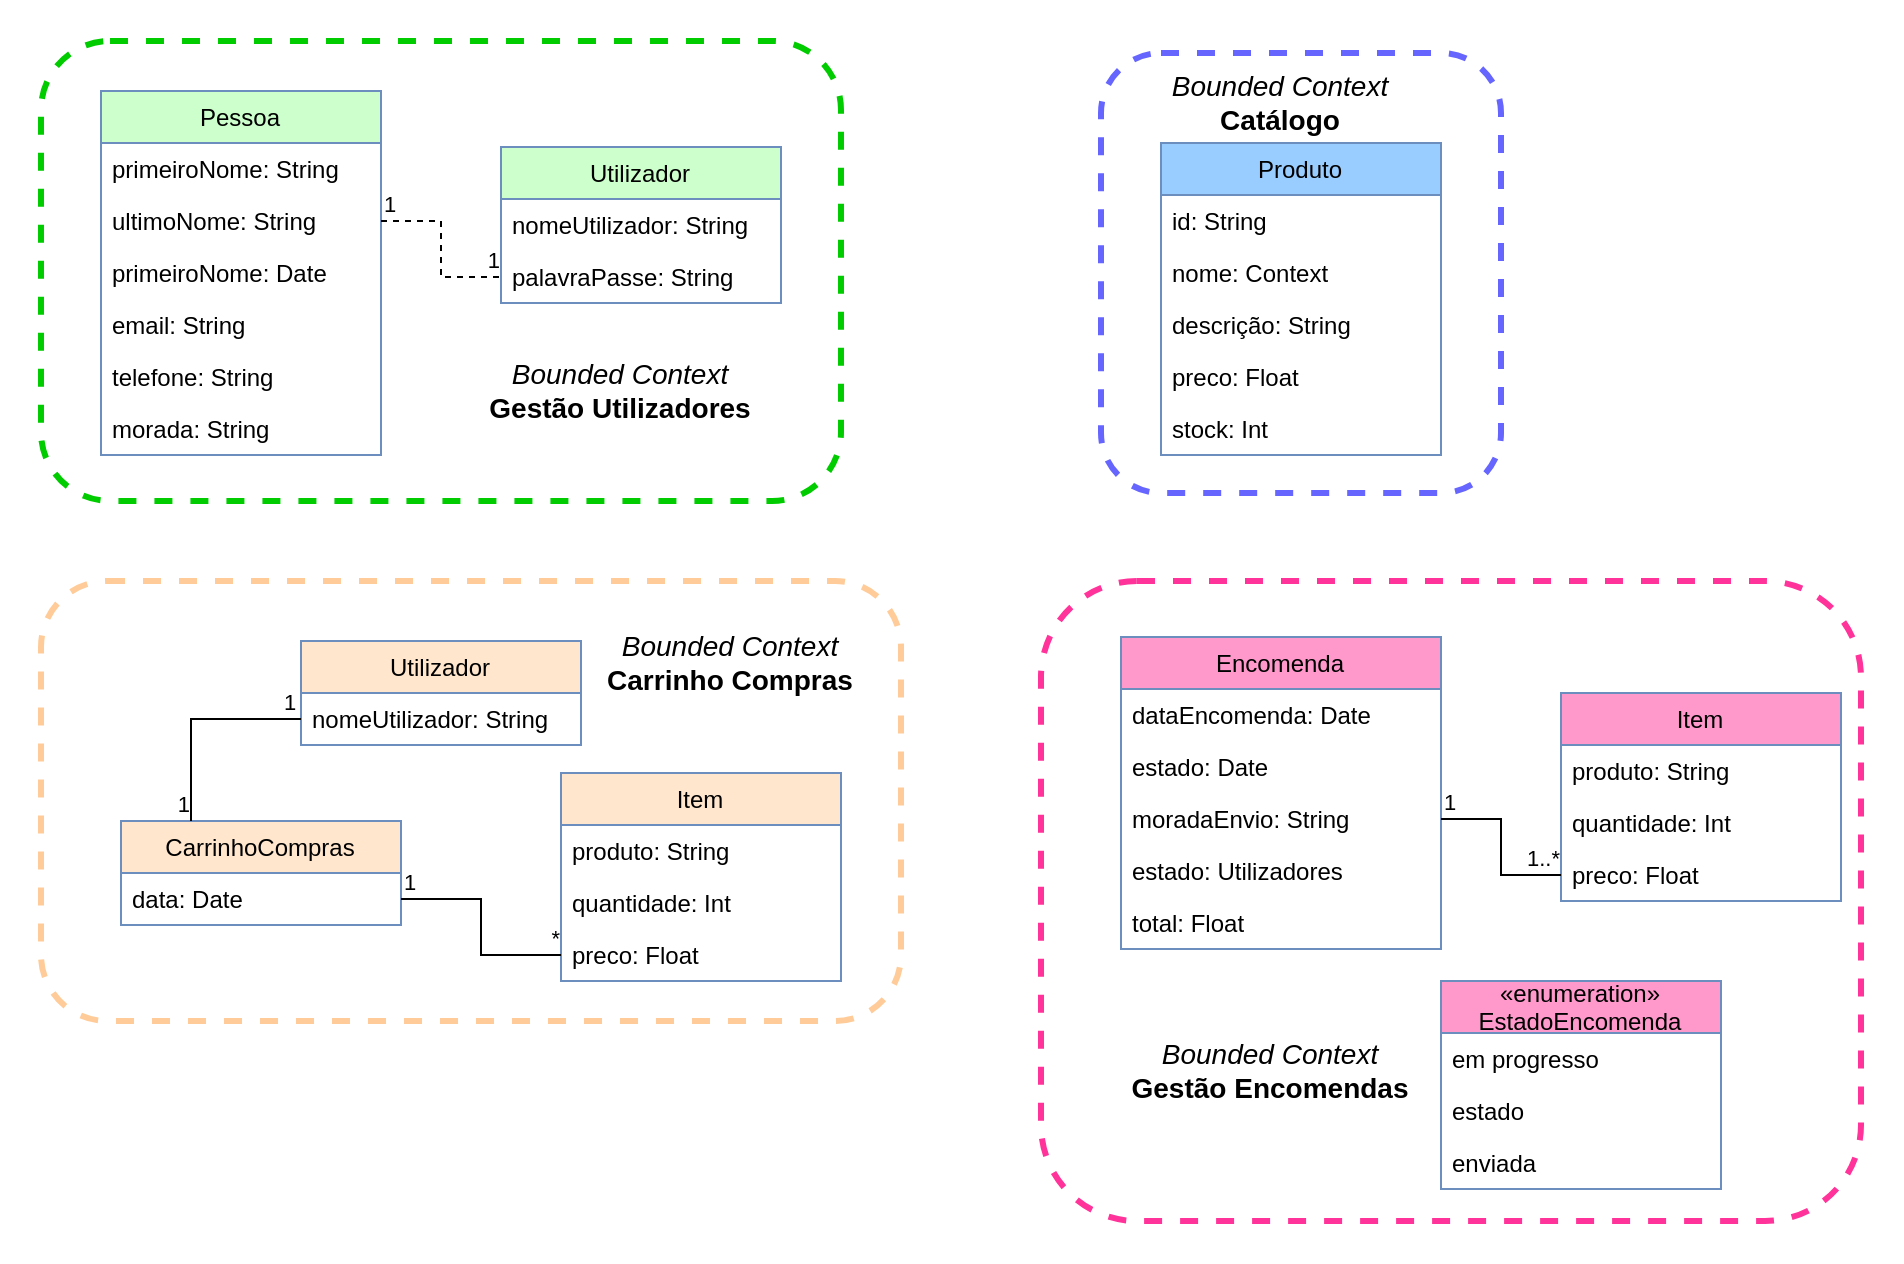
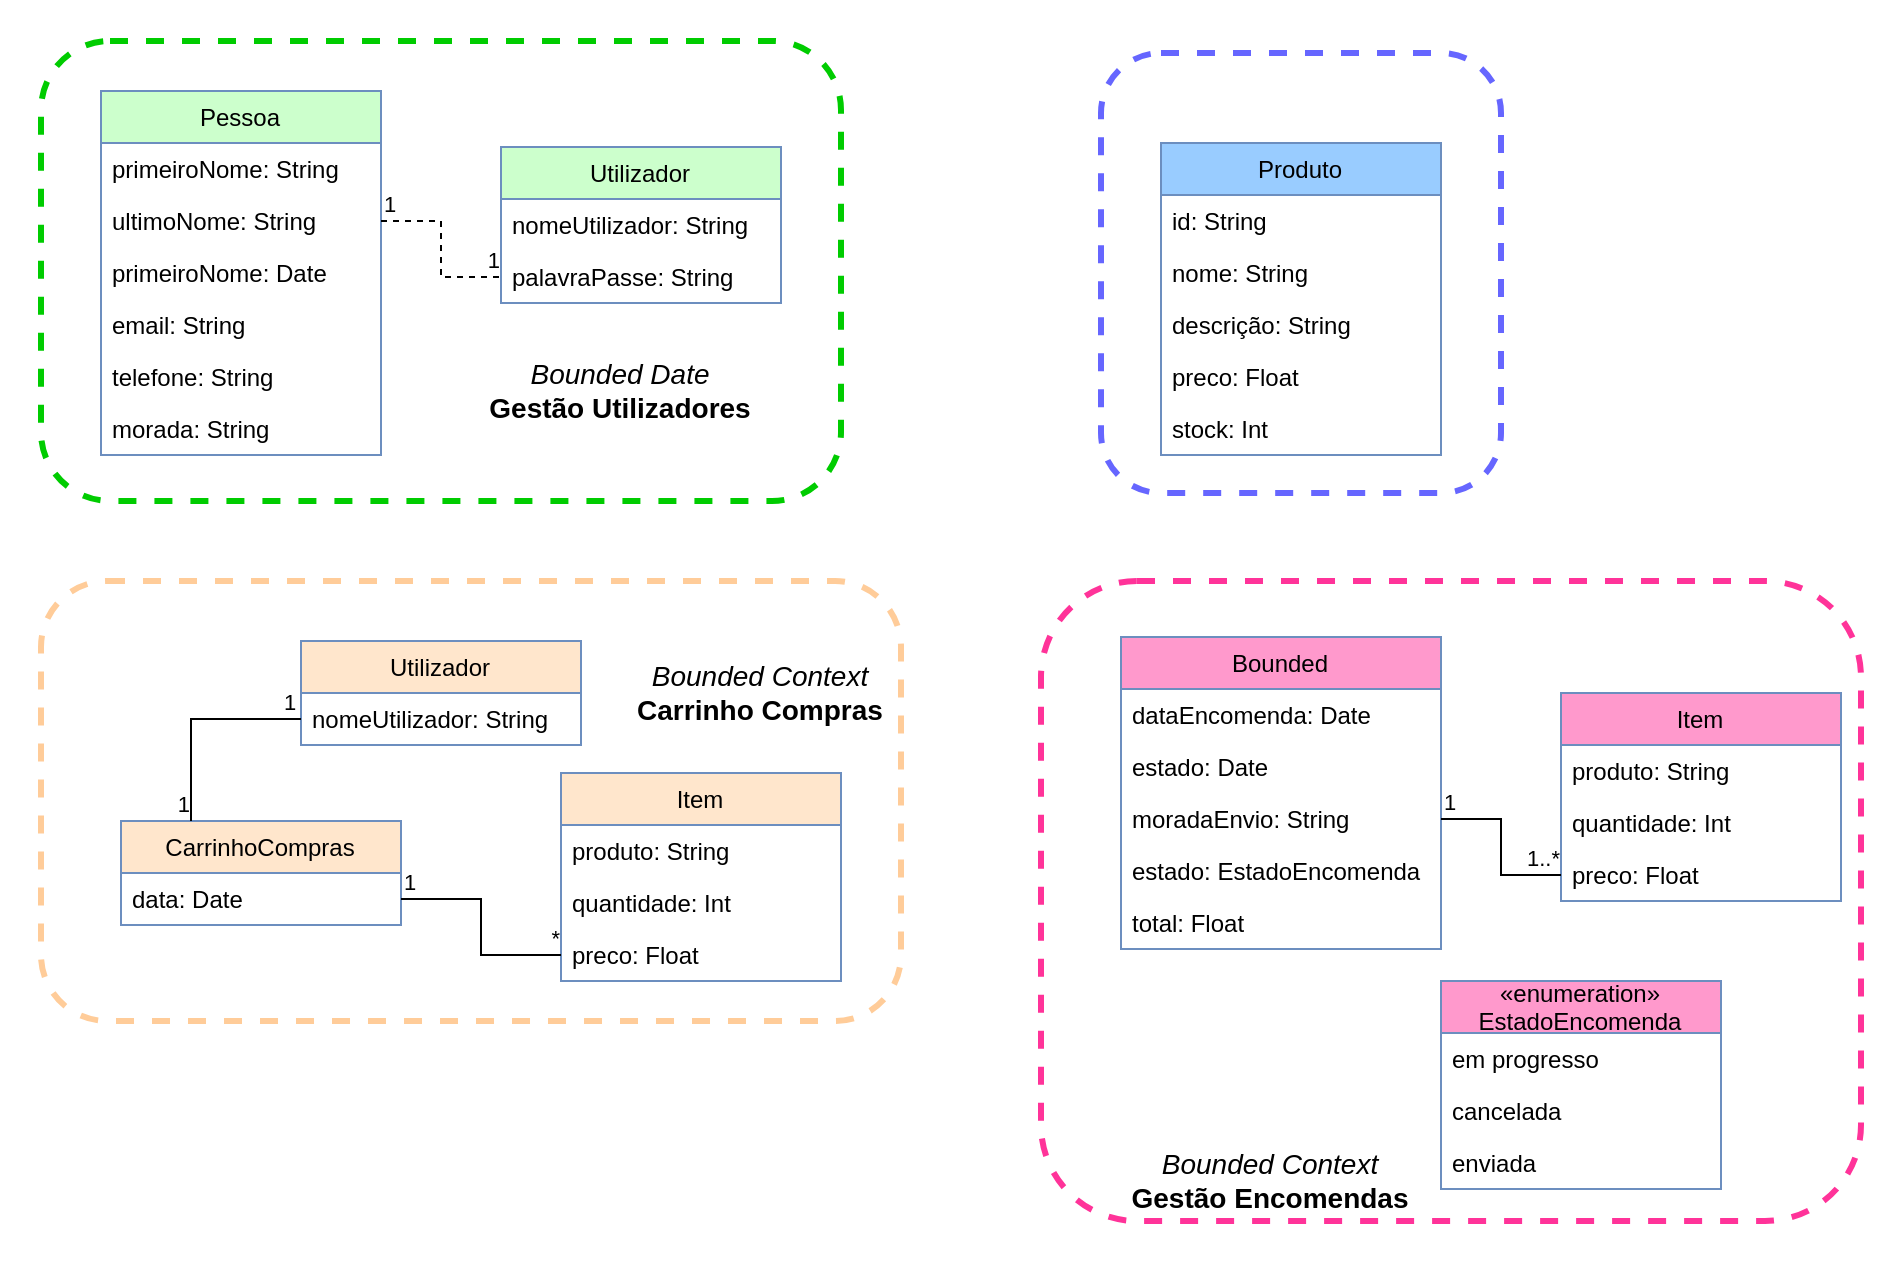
(1281, 103) -> none
(1253, 274) -> (1243, 274)
(621, 391) -> (621, 391)
(731, 663) -> (761, 693)
(1280, 664) -> (1280, 664)
(1251, 872) -> (1280, 872)
(1271, 1071) -> (1271, 1181)
(1492, 1112) -> (1509, 1112)
